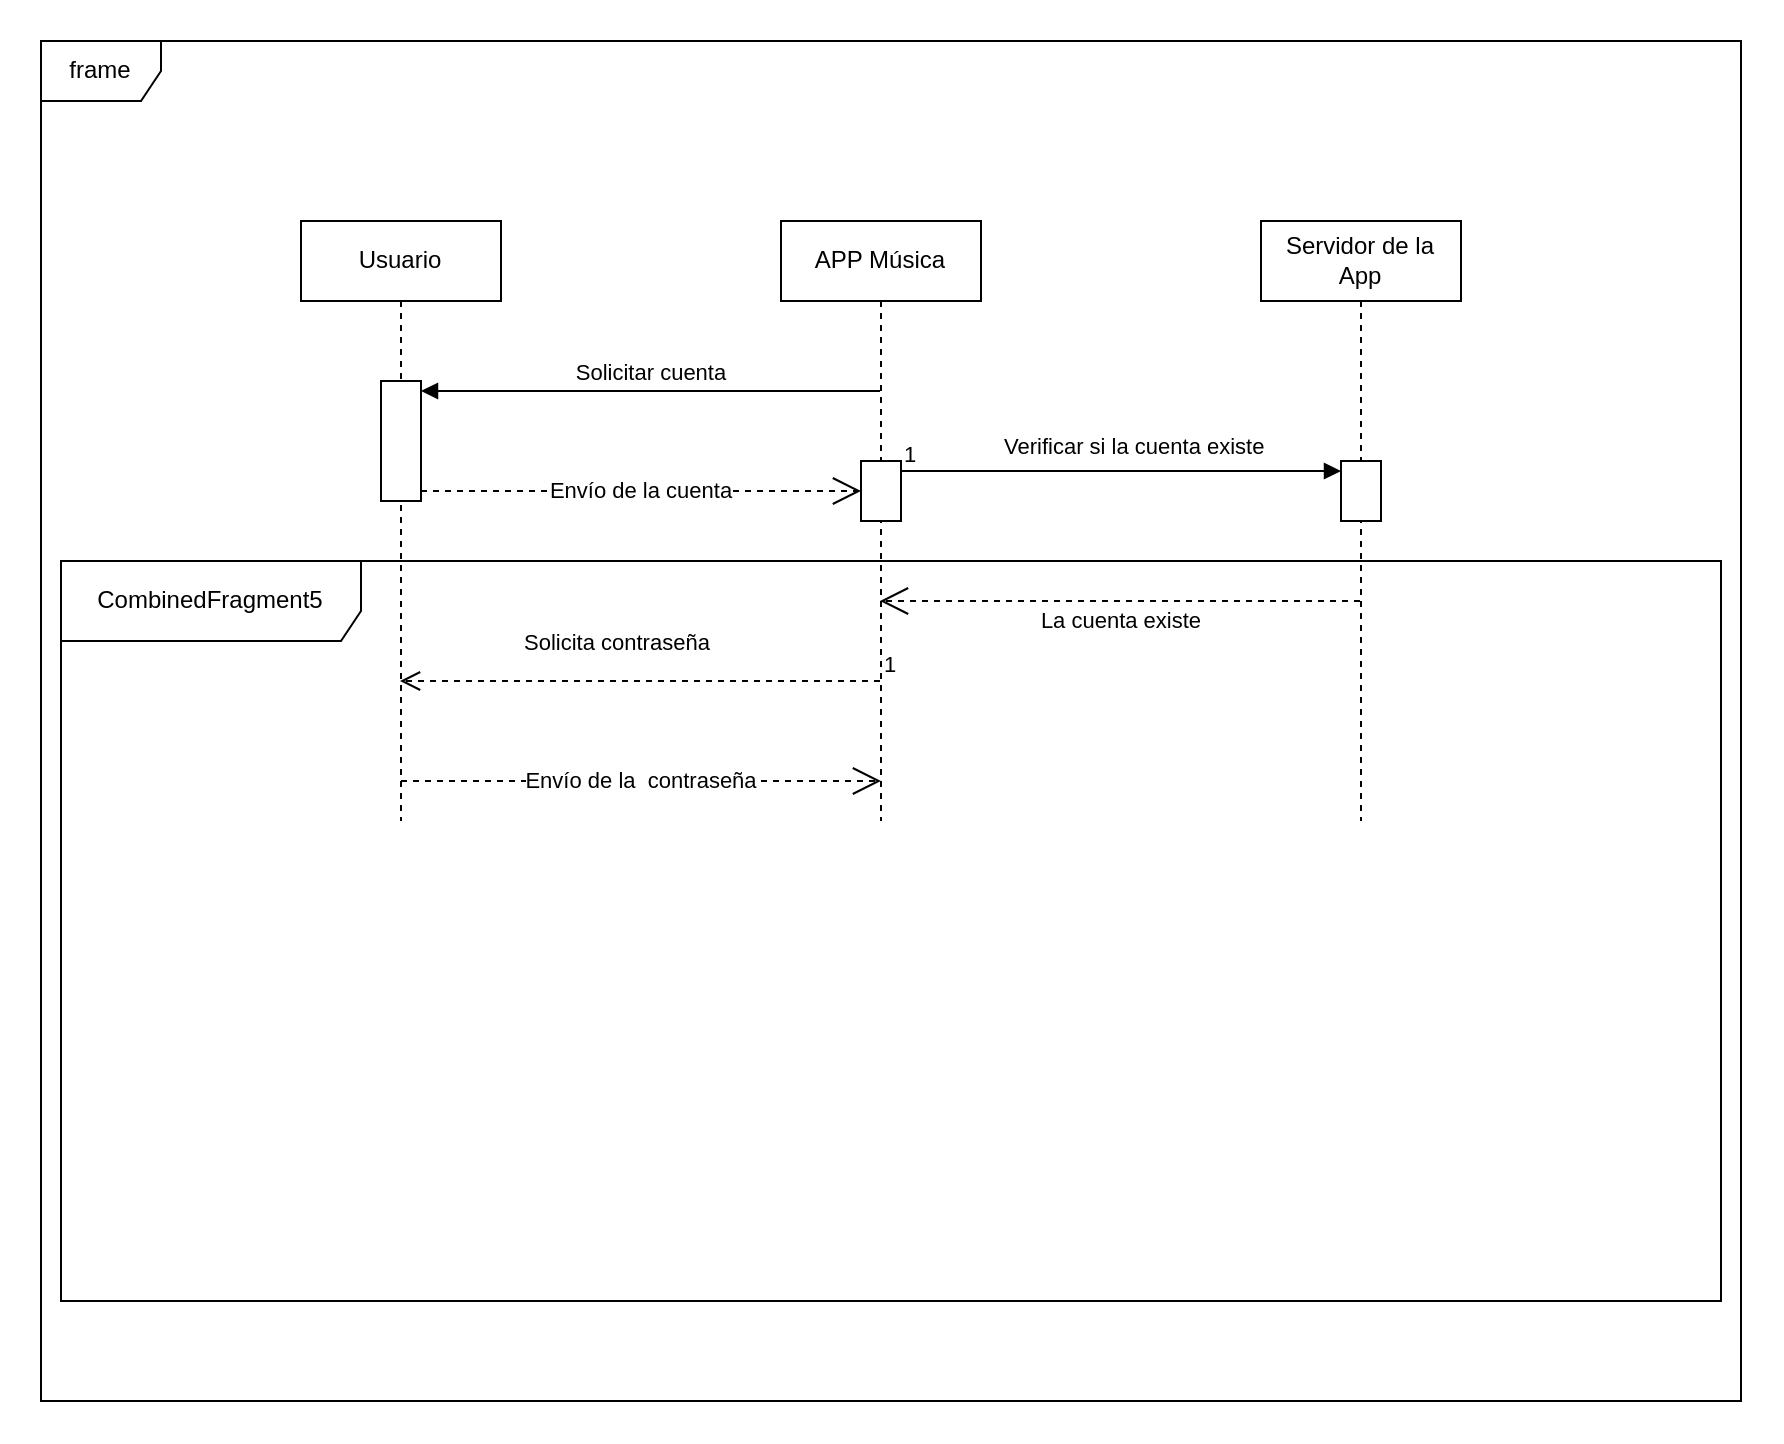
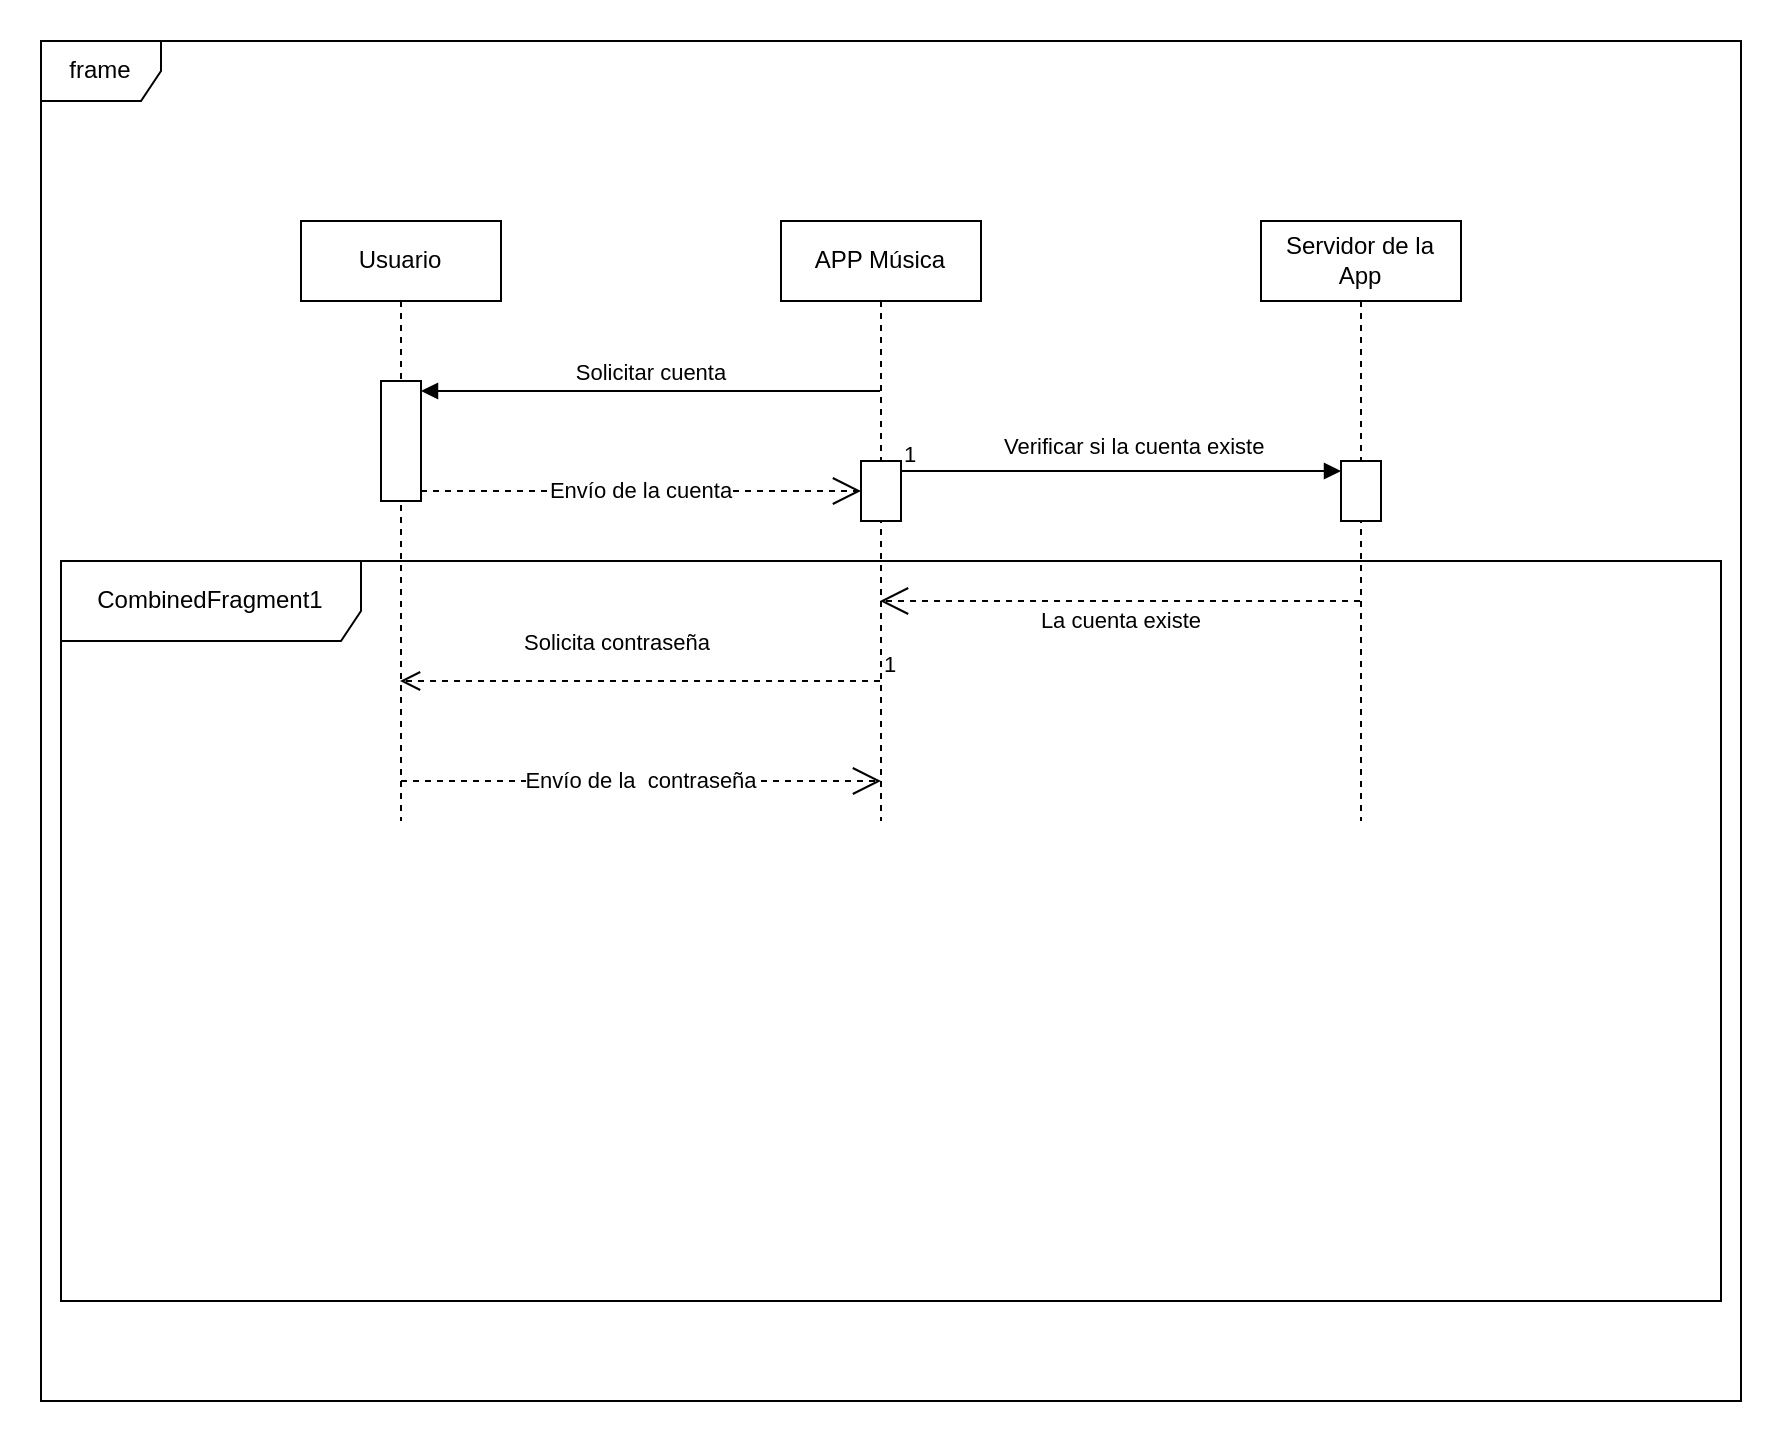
(211, 601) -> (211, 601)
